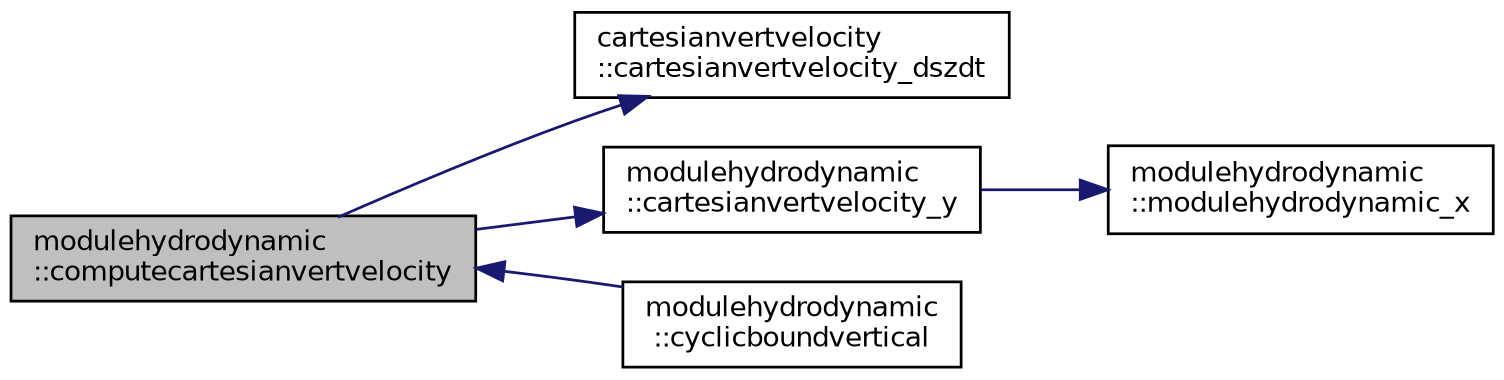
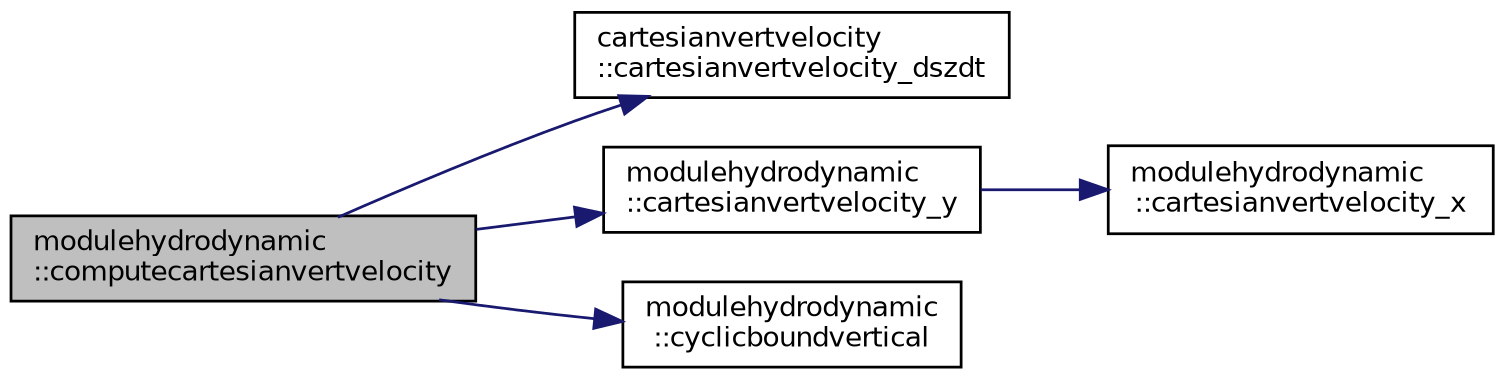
(1301, 190) -> (1301, 190)
(564, 279) -> (517, 310)
